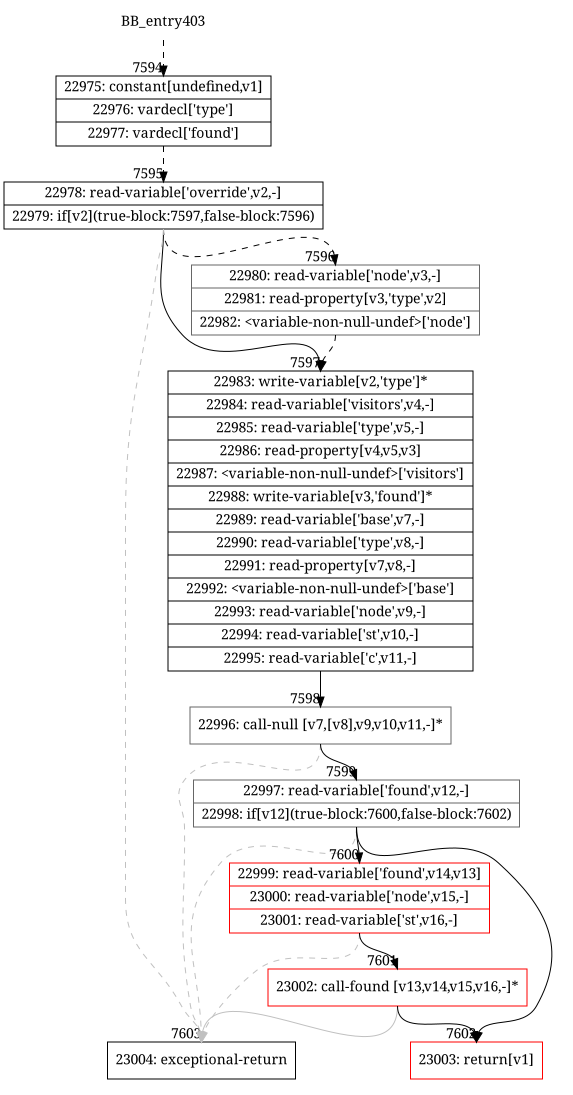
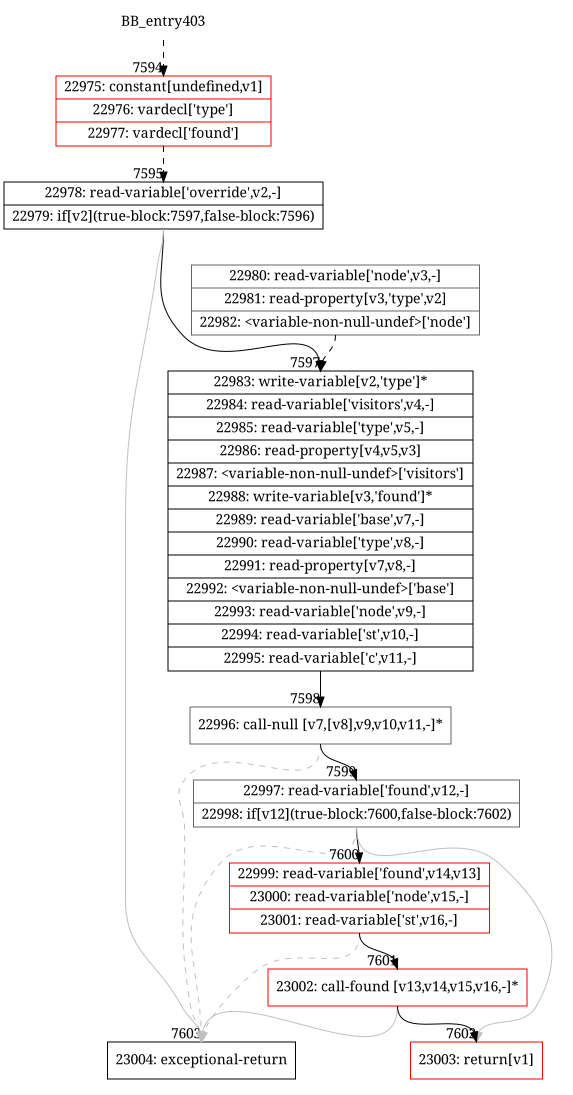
(164, 111) -> (164, 111)
(245, 248) -> none
(126, 640) -> (126, 640)
(521, 887) -> (521, 887)
